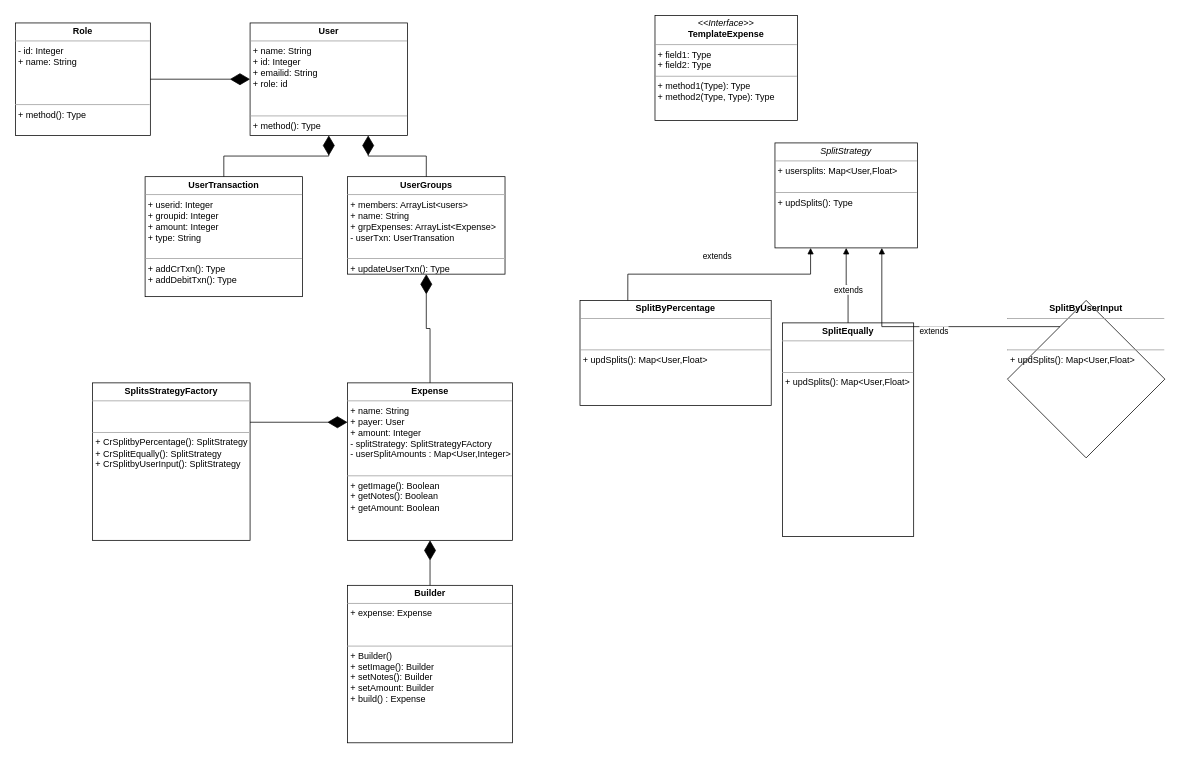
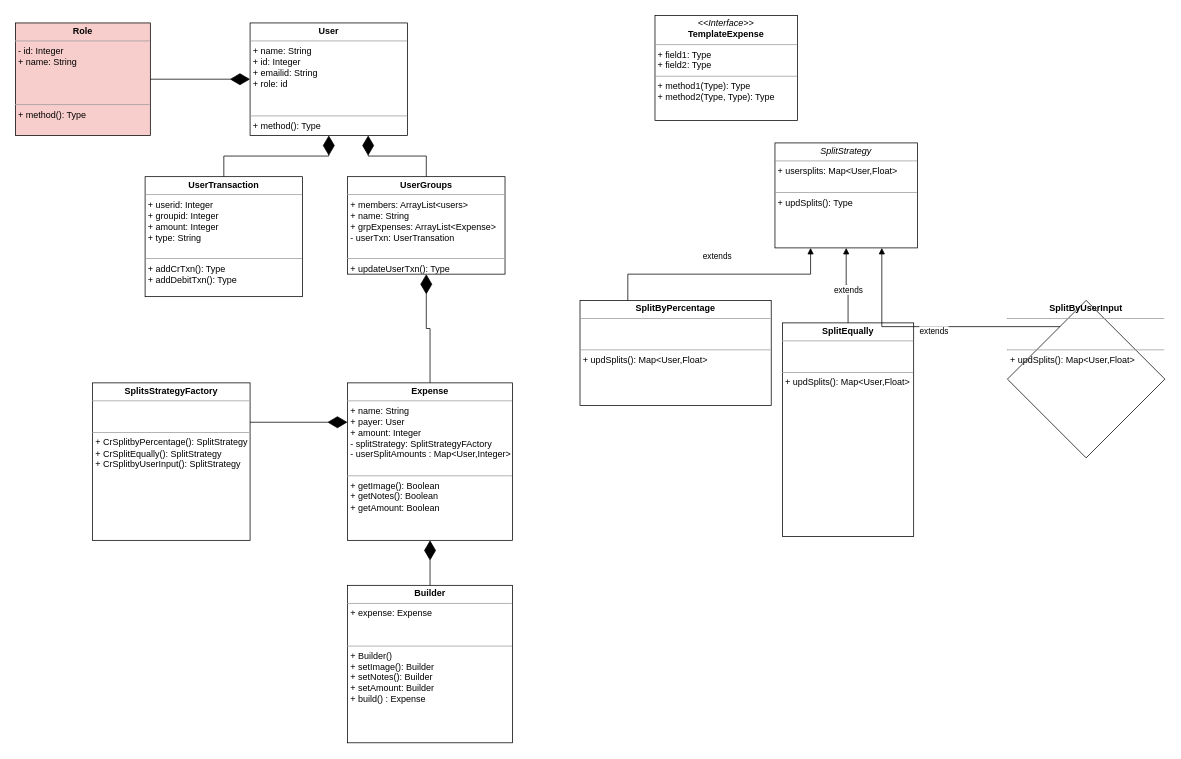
(83, 79) -> (83, 79)
